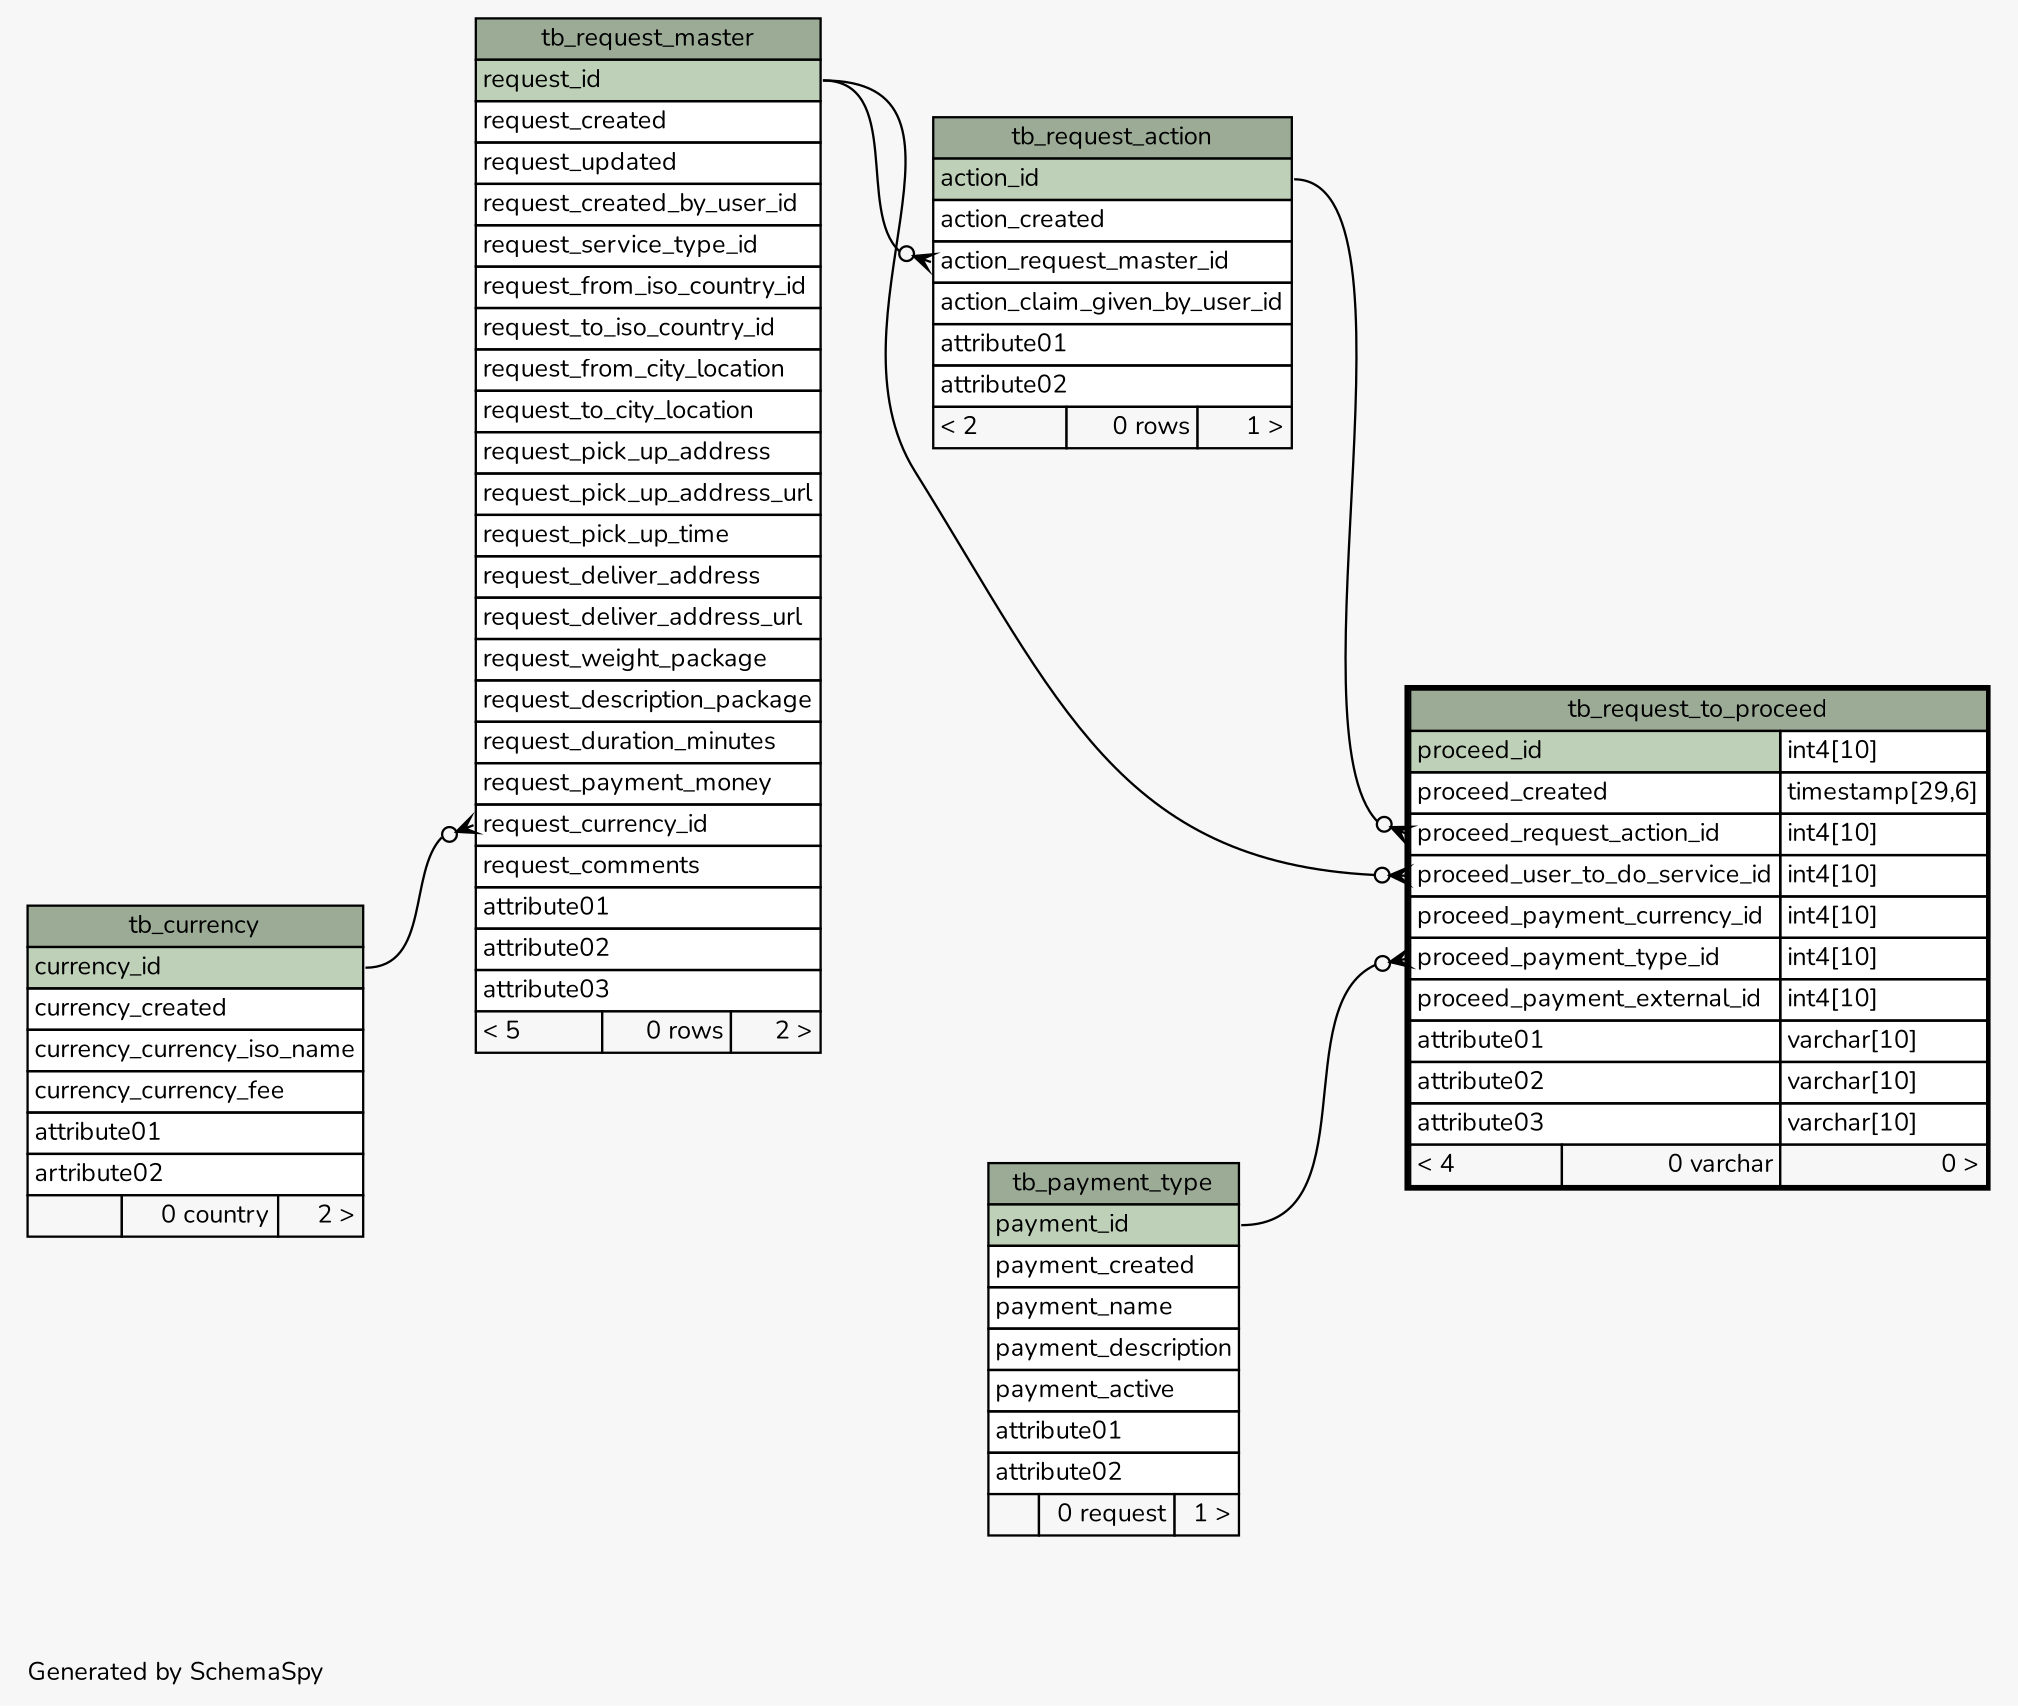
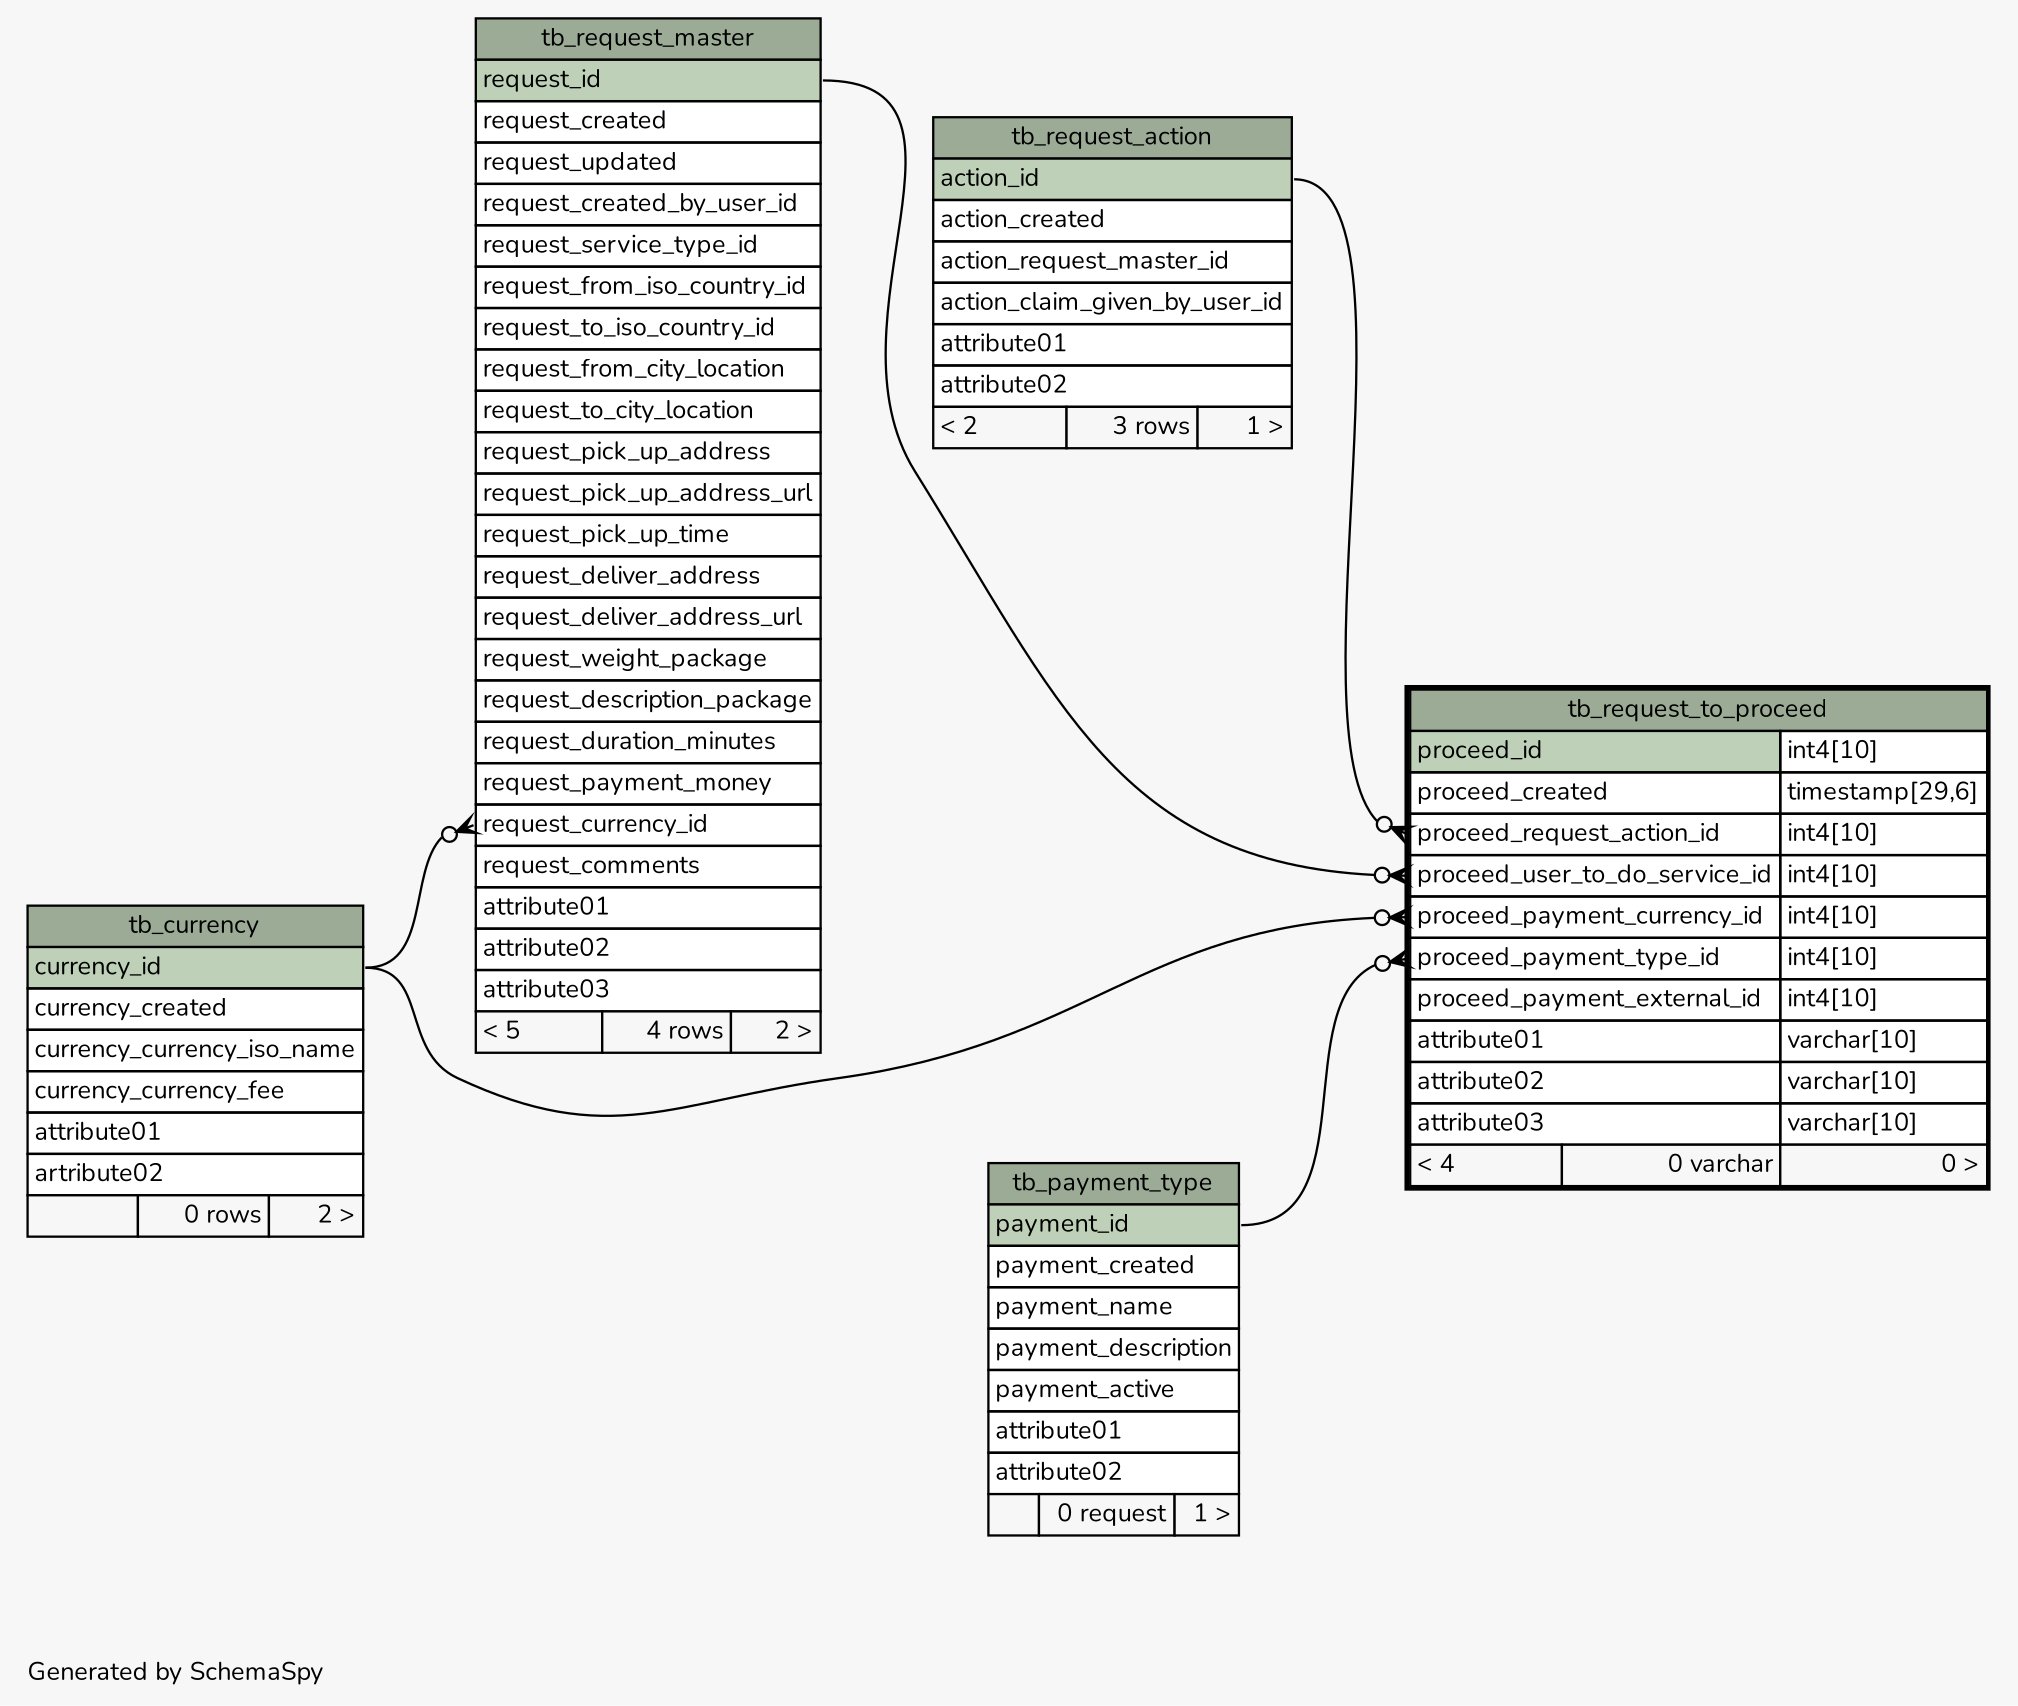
(875, 154) -> none
(1152, 426) -> (1152, 426)
(685, 1031) -> (685, 1031)
none -> (848, 1076)
(216, 1215) -> (223, 1215)
